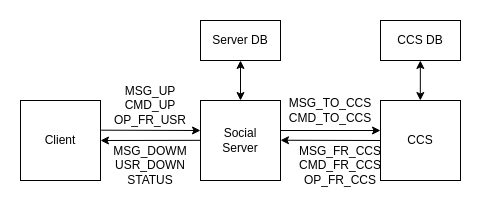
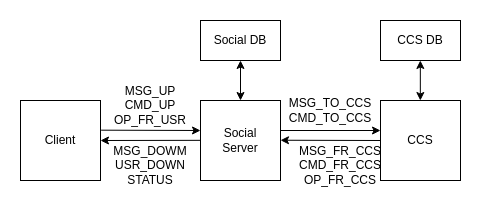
(241, 41) -> (241, 41)
